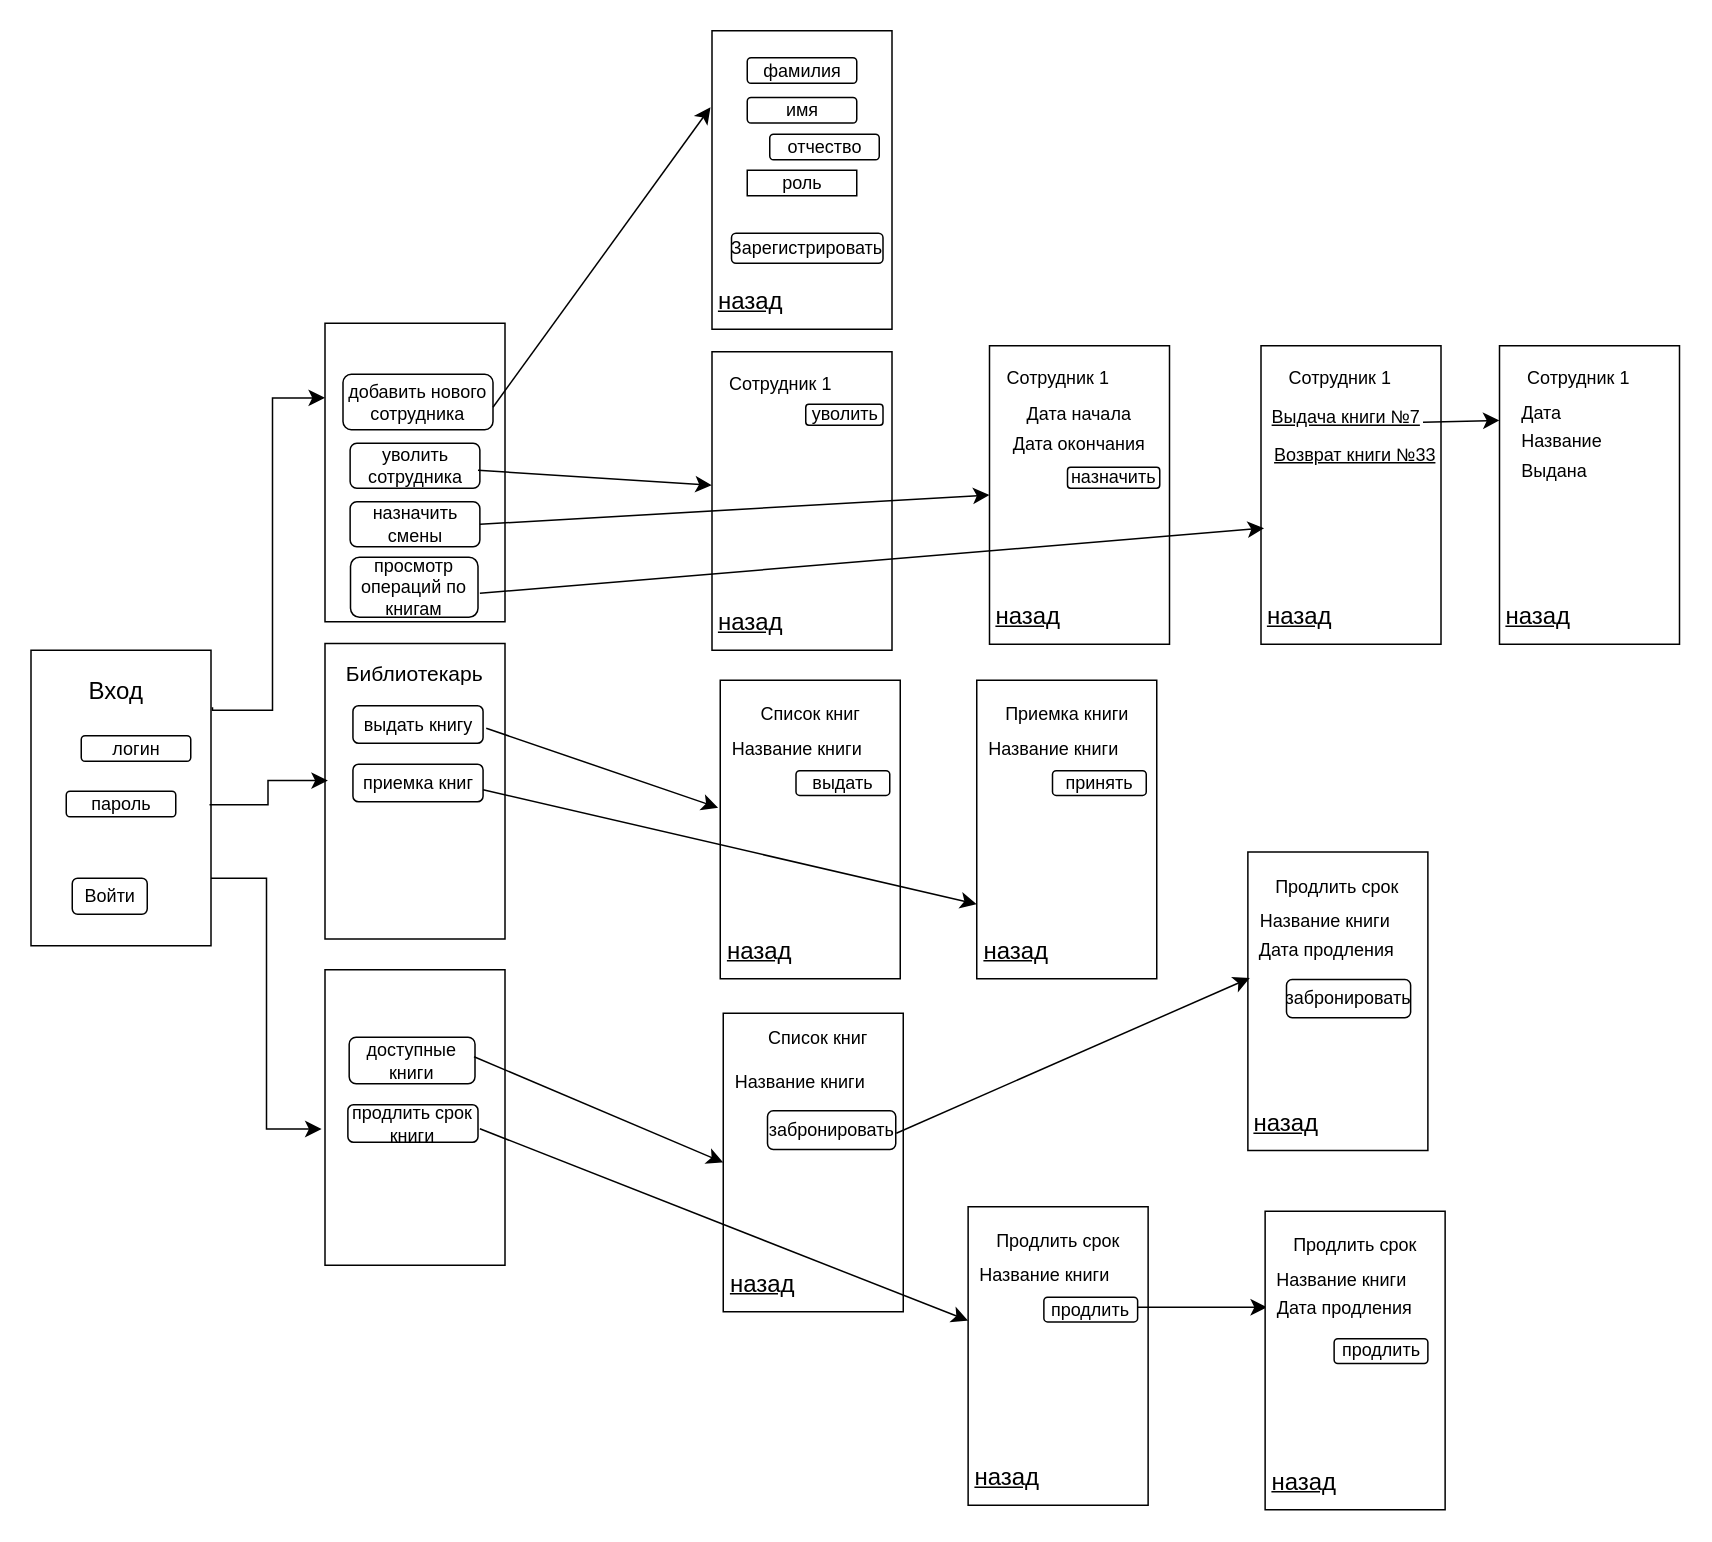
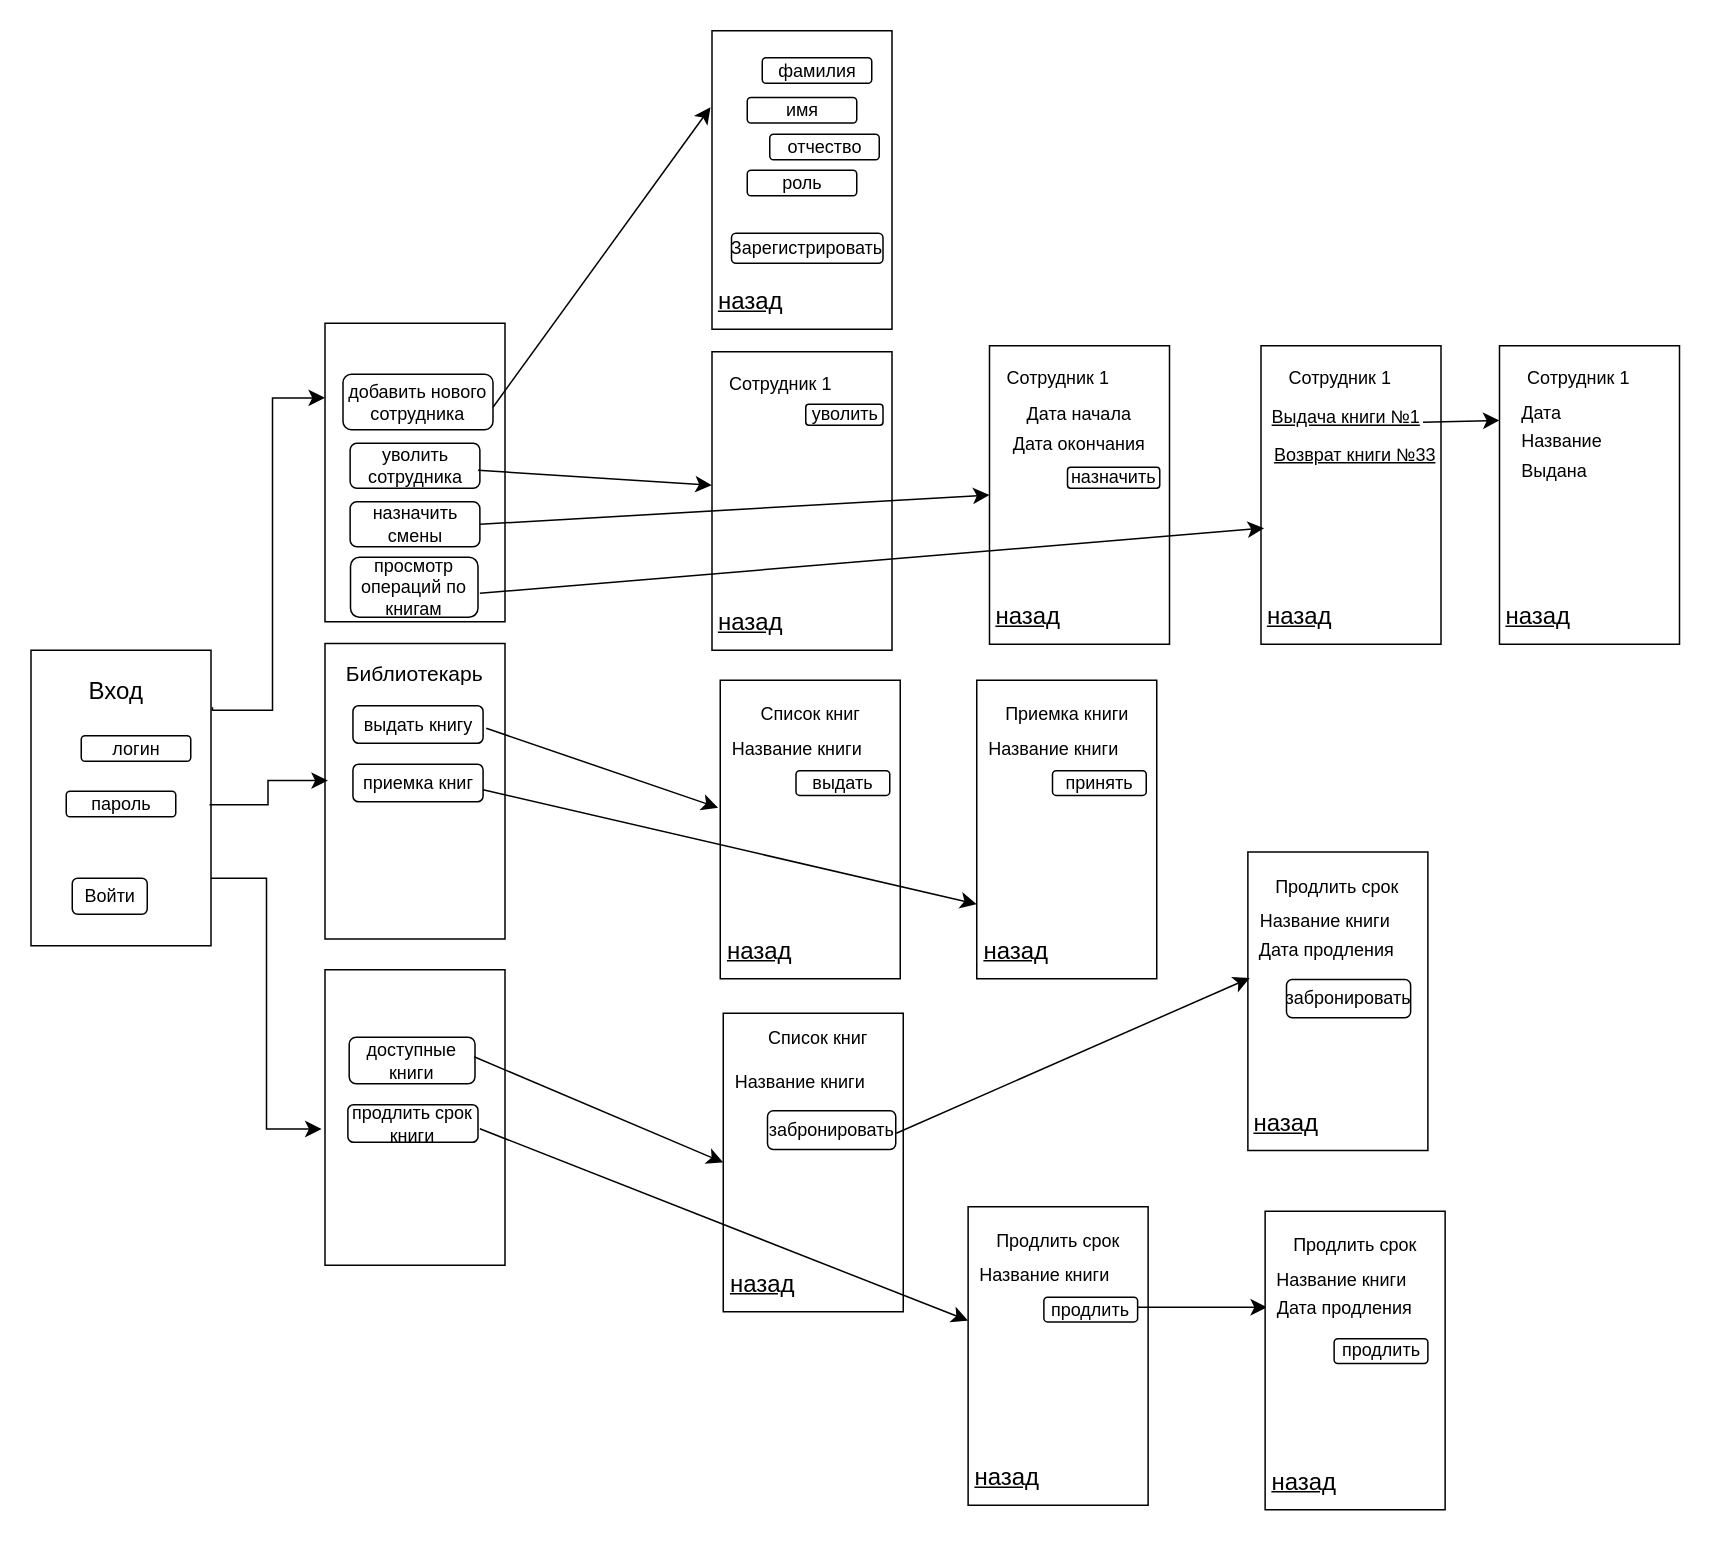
(802, 71) -> (817, 71)
(802, 183) -> (802, 183)
(1346, 415) -> (1346, 415)
